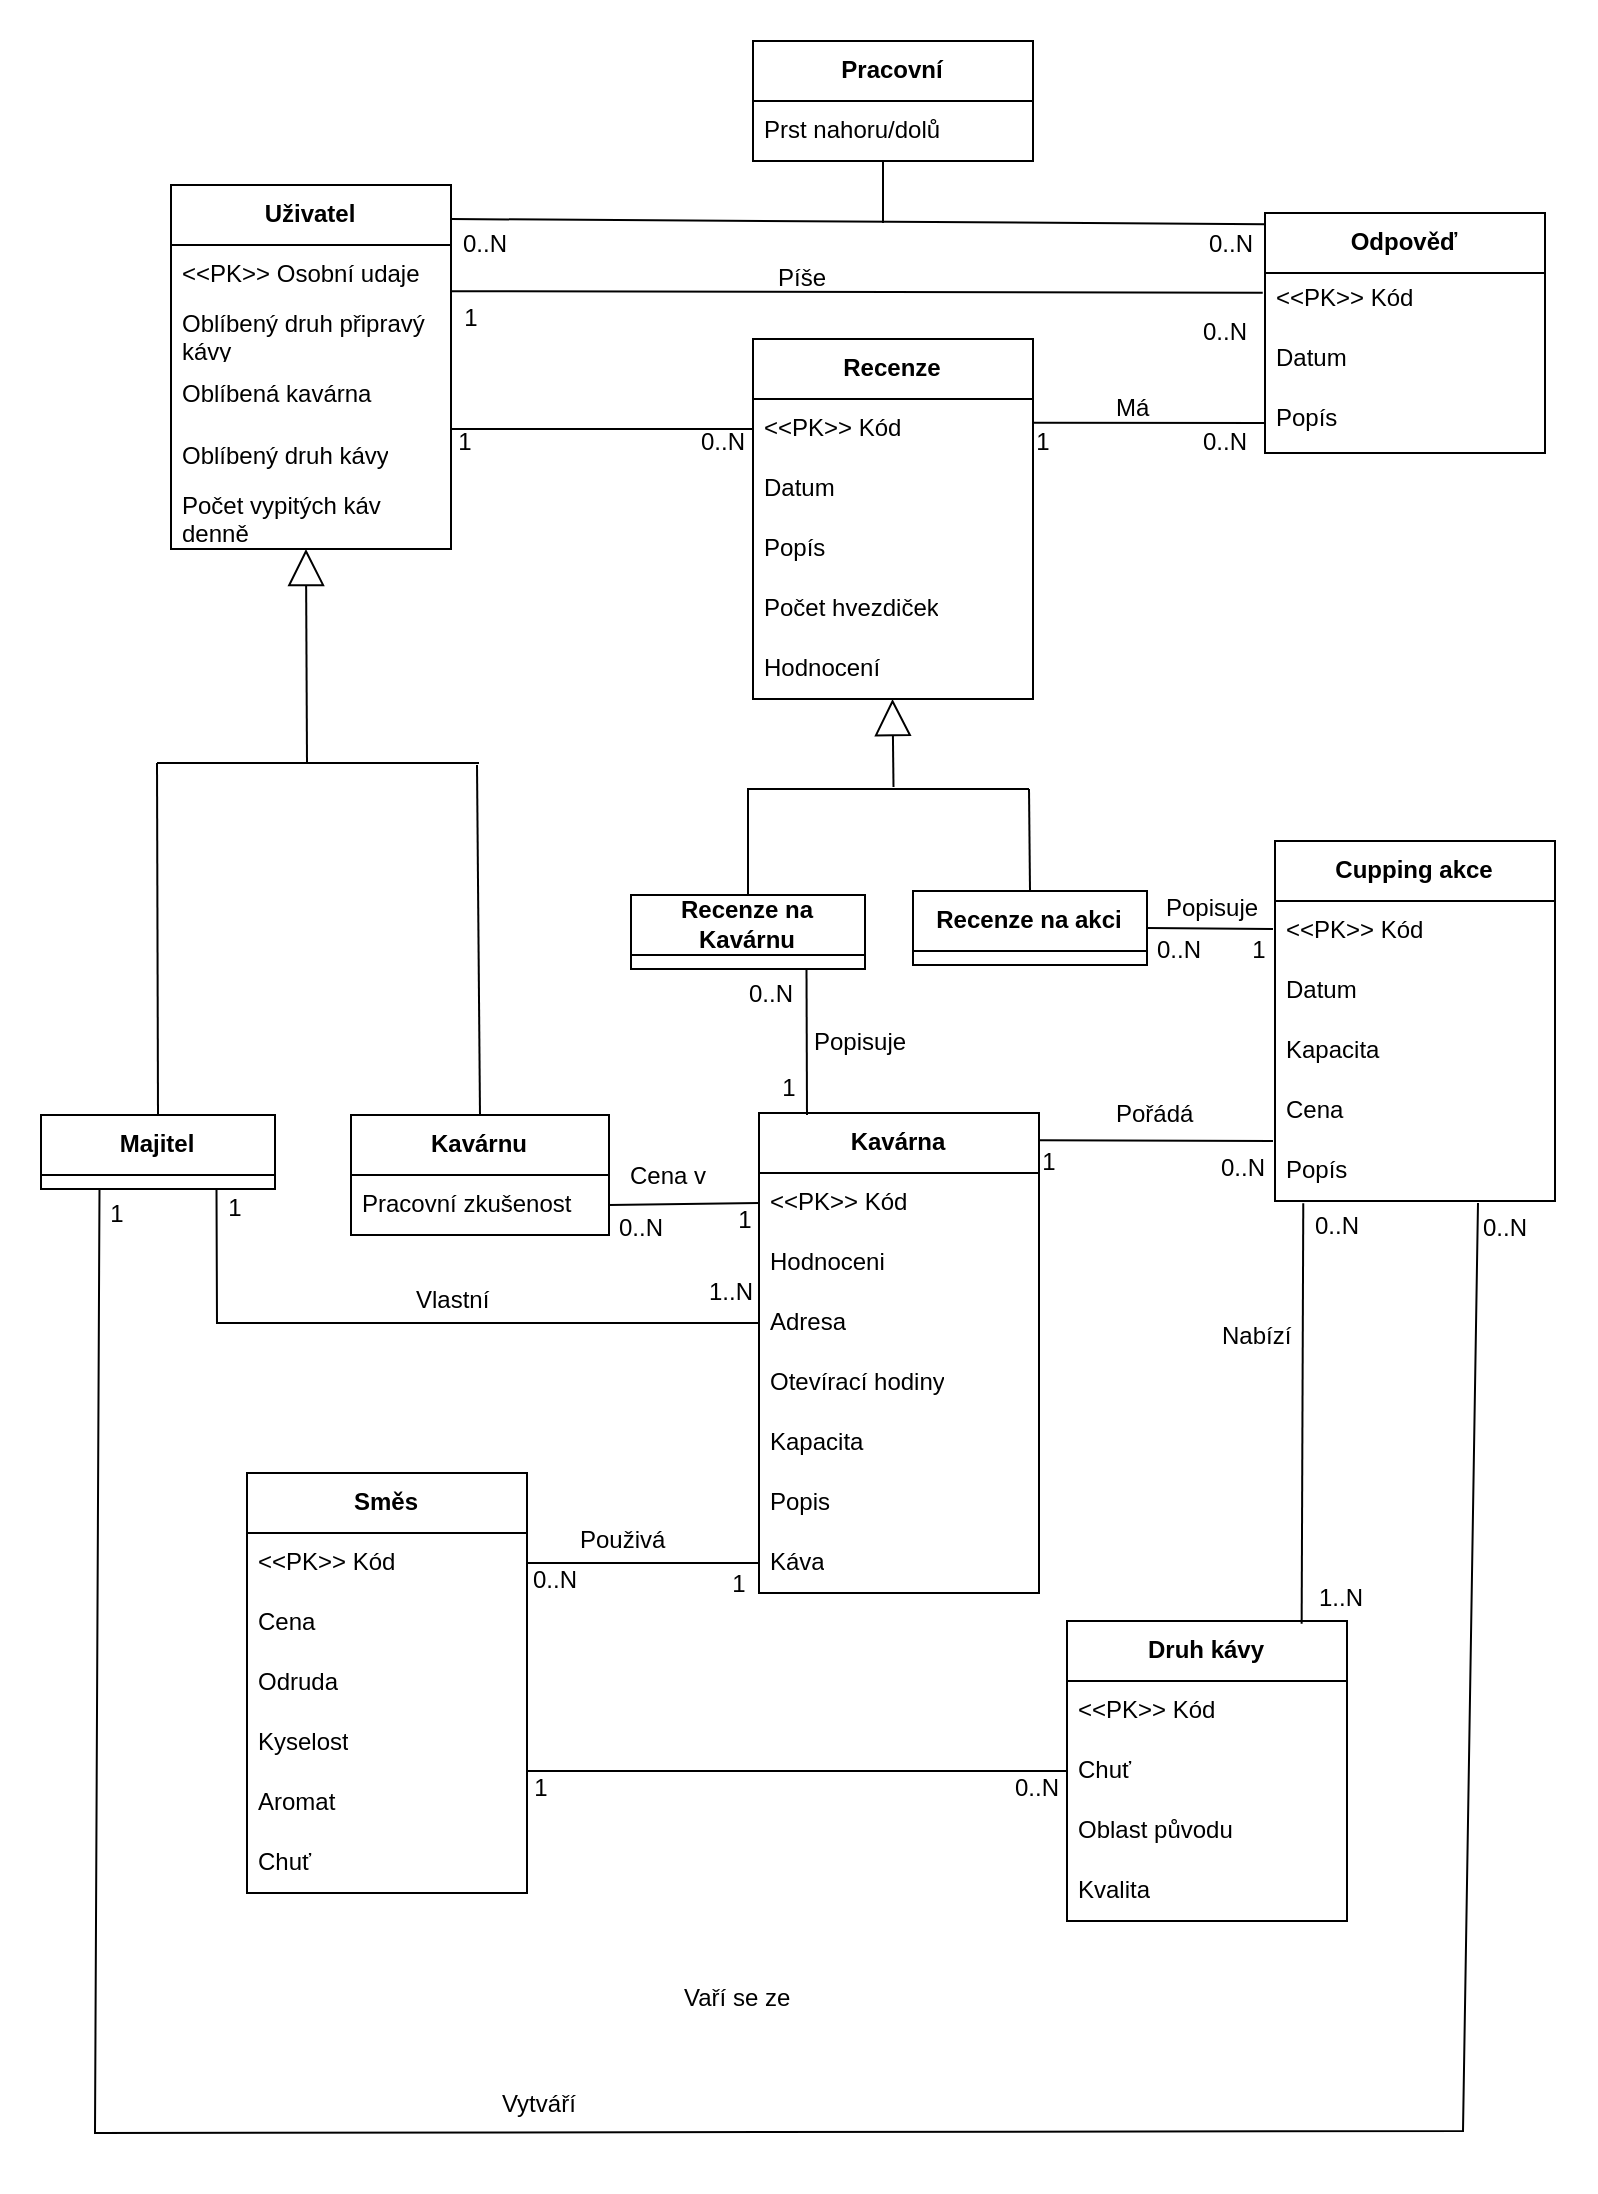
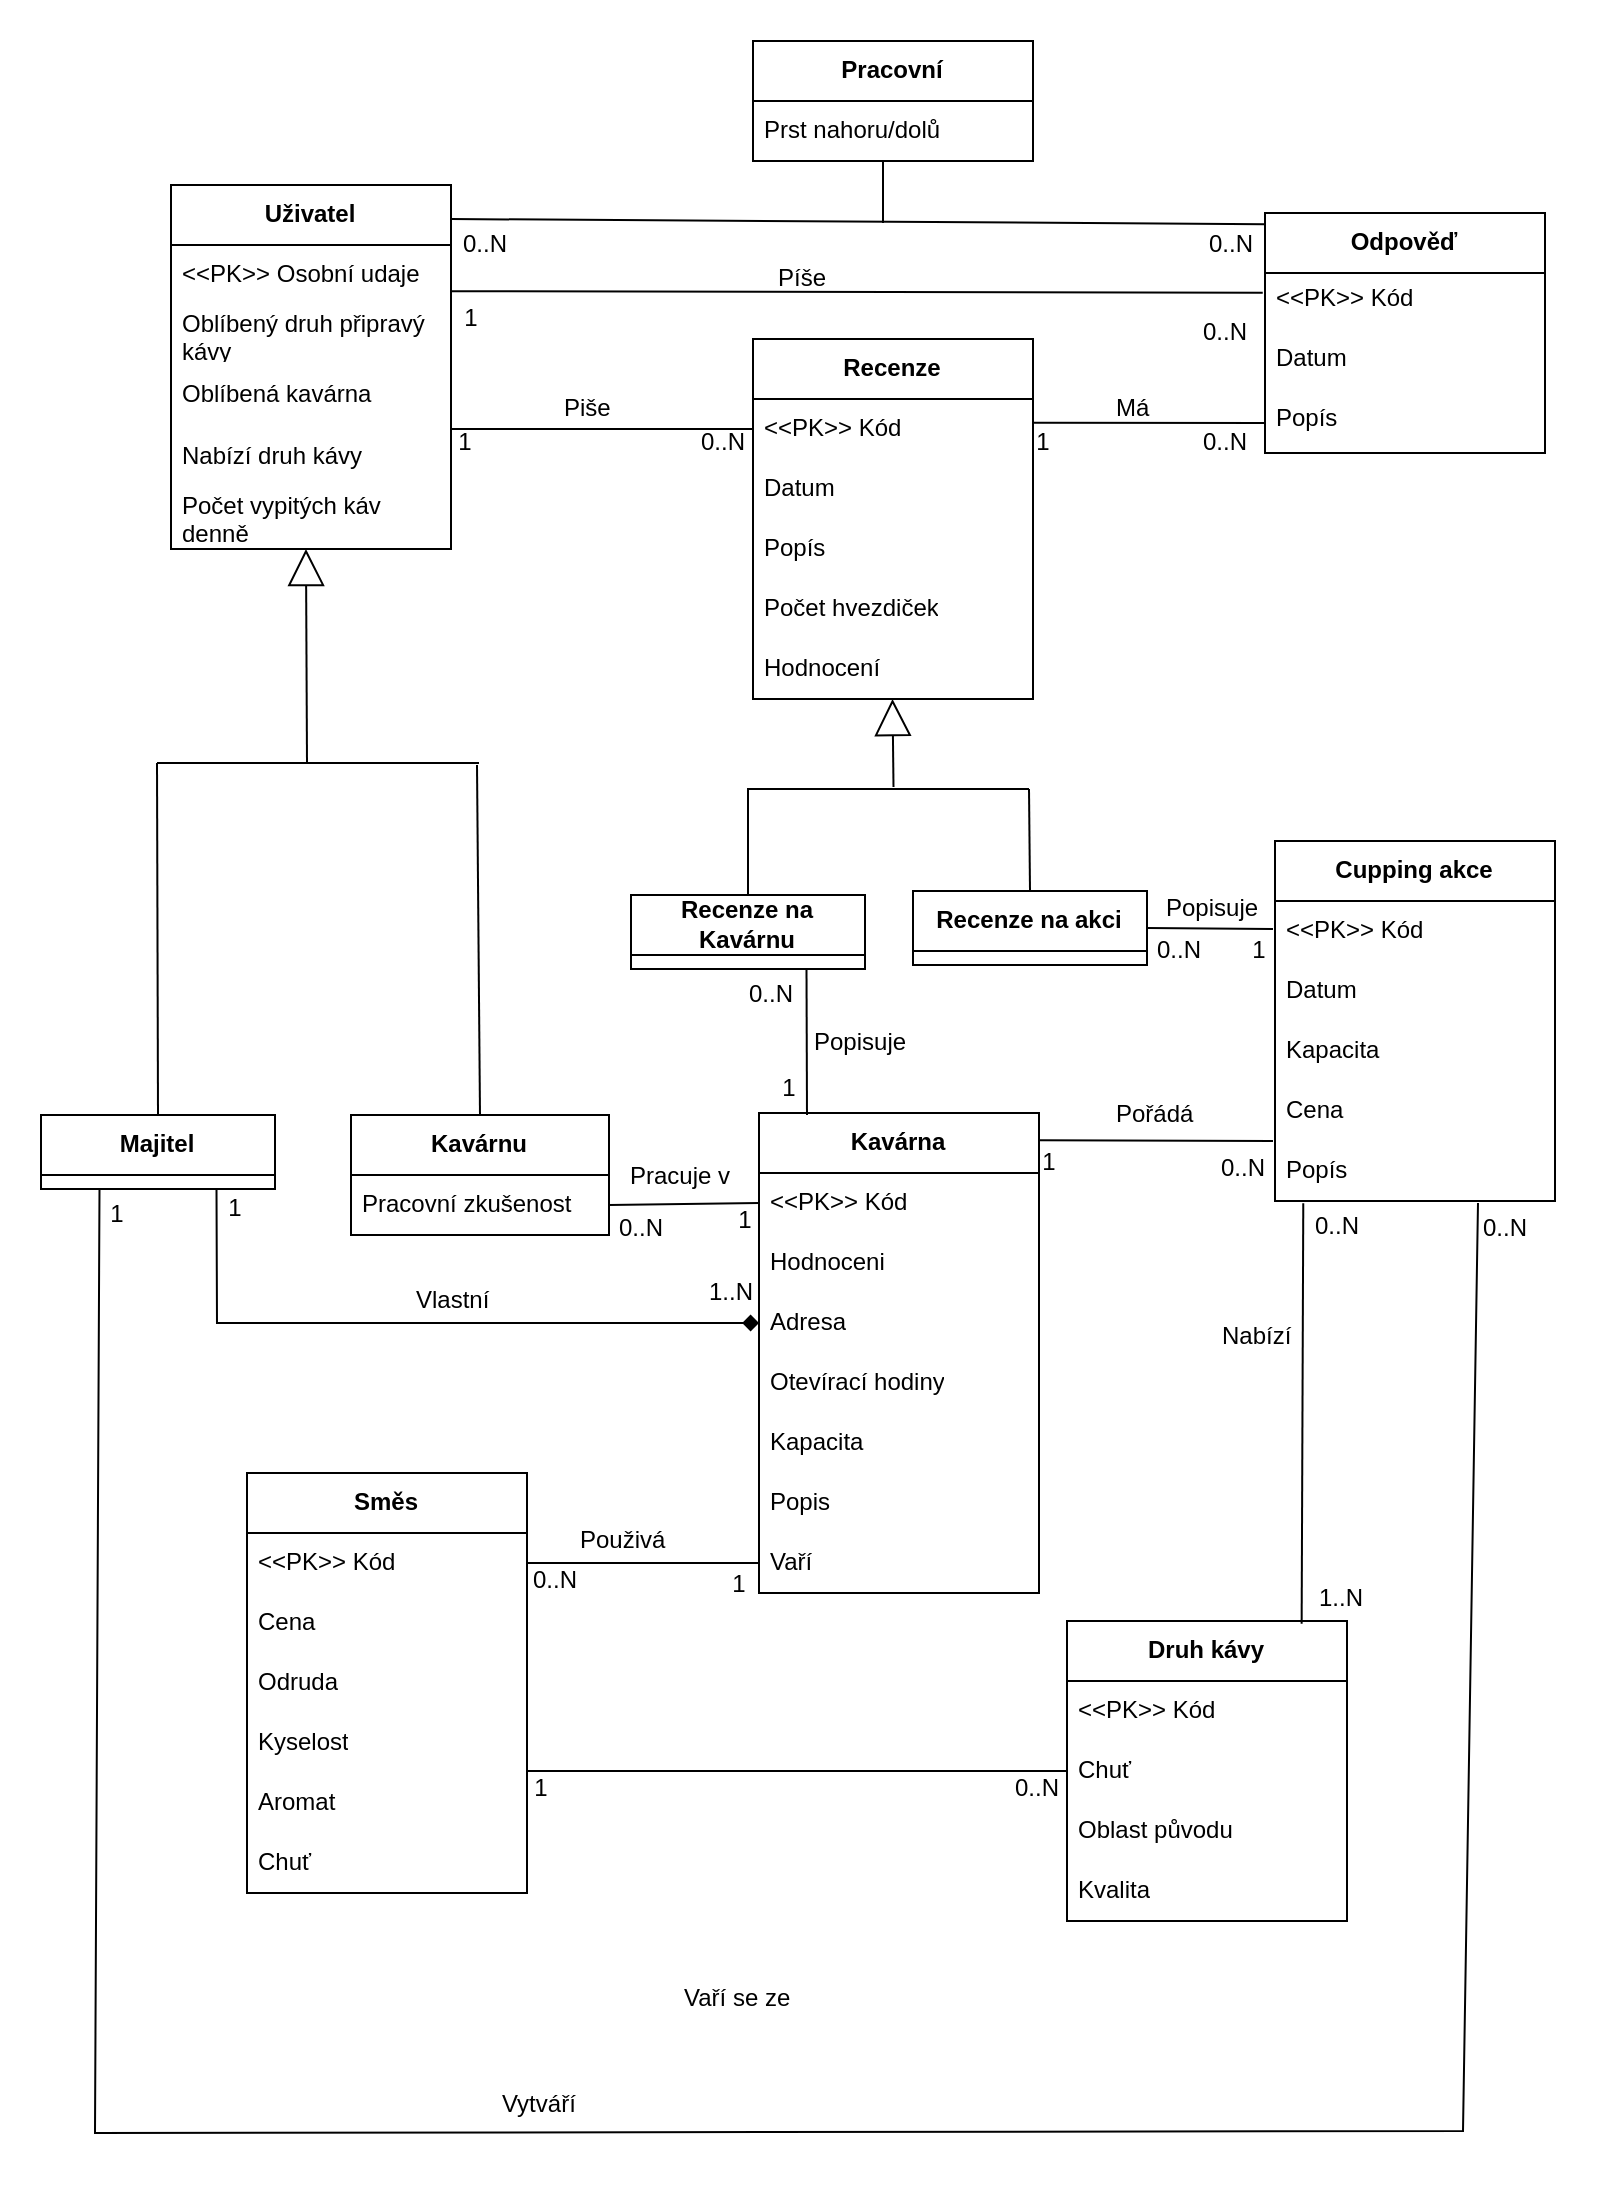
none -> (612, 417)
(295, 457) -> (284, 457)
(668, 1177) -> (688, 1177)
(749, 1323) -> (743, 1323)
(798, 1563) -> (798, 1563)
